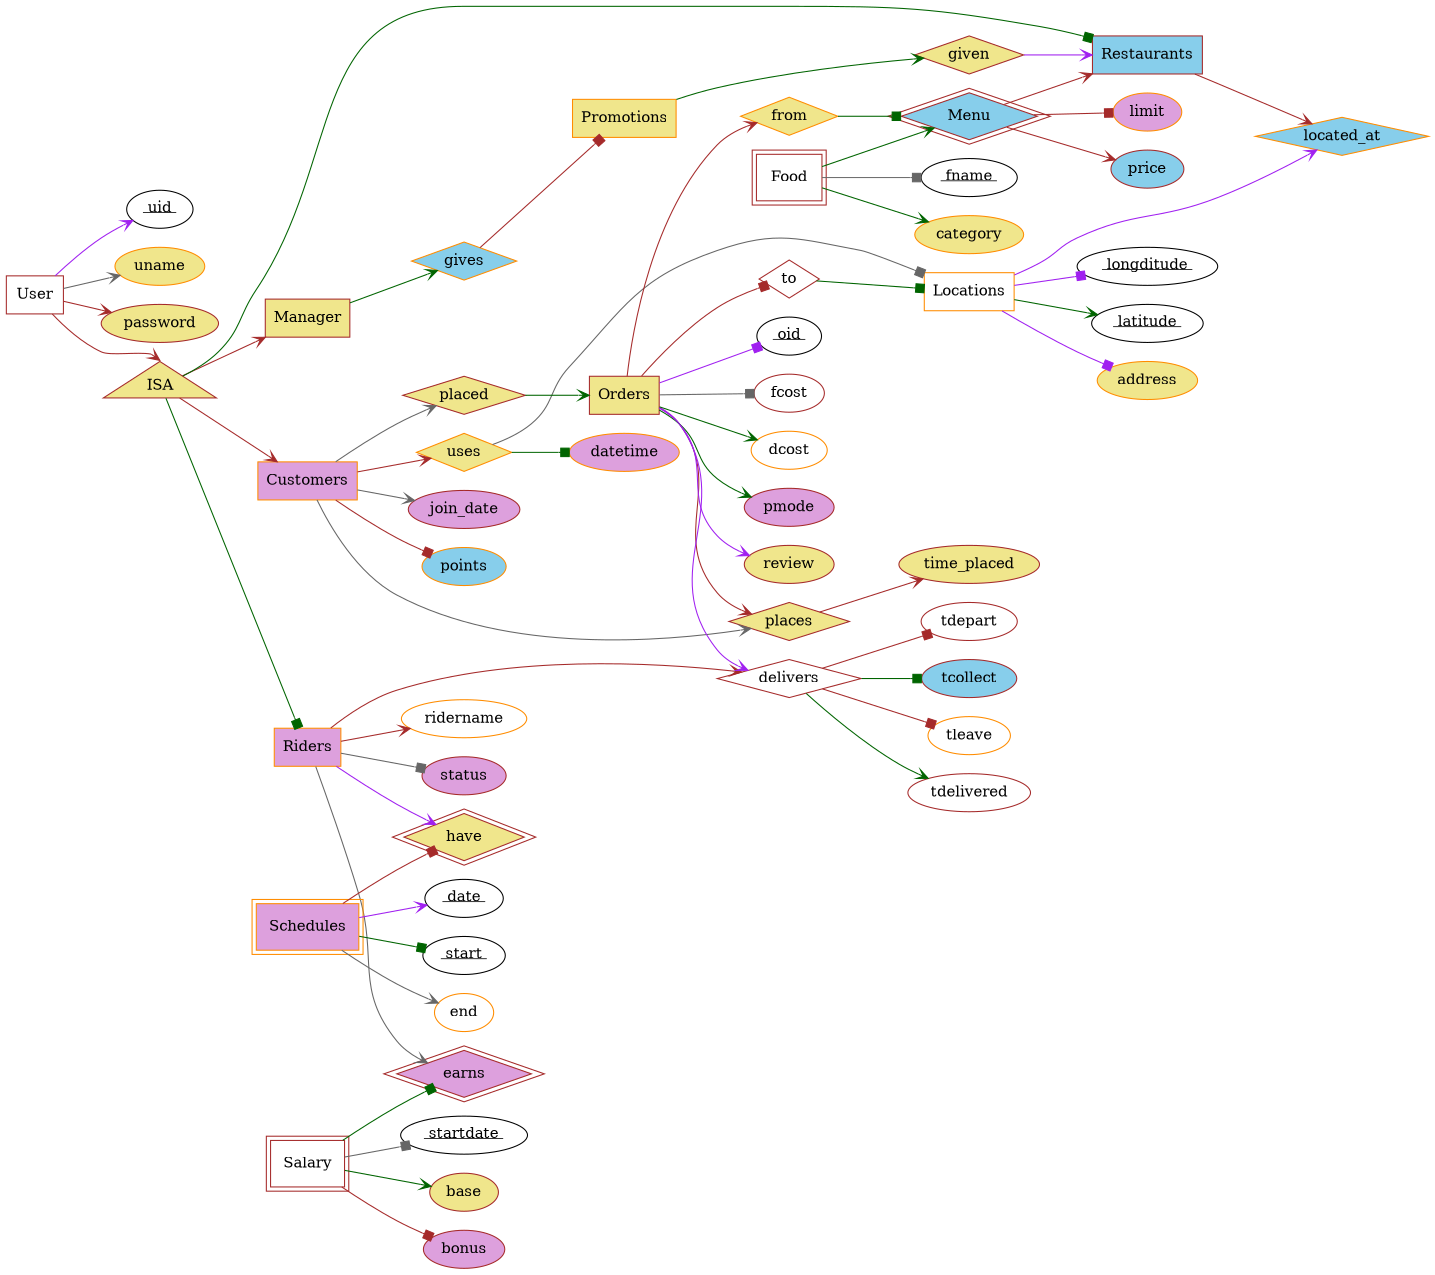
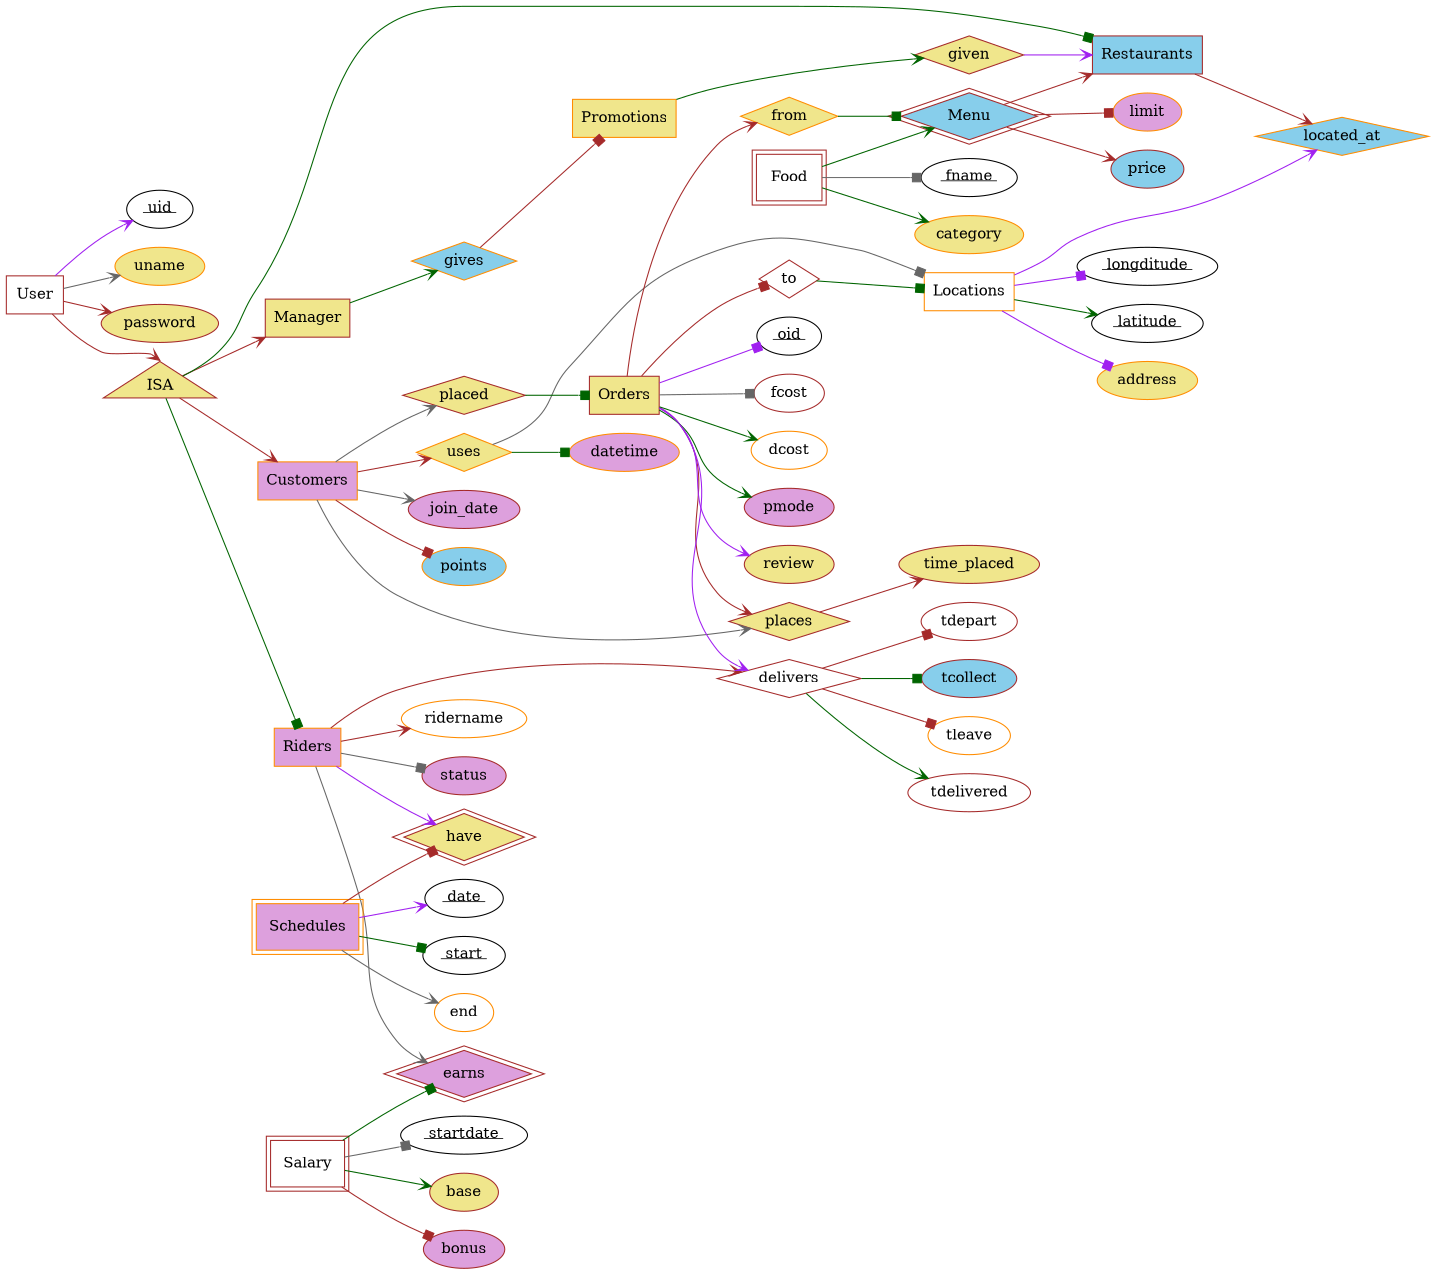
(544, 395) -> (544, 395)
